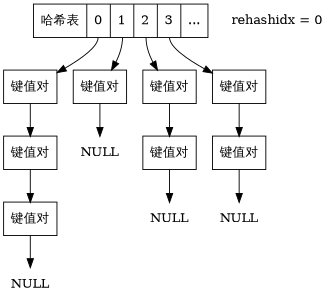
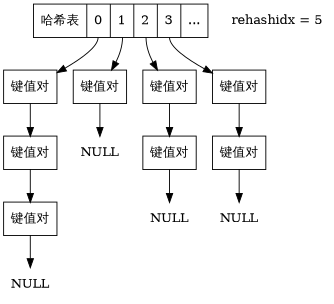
(277, 21) -> (277, 21)
